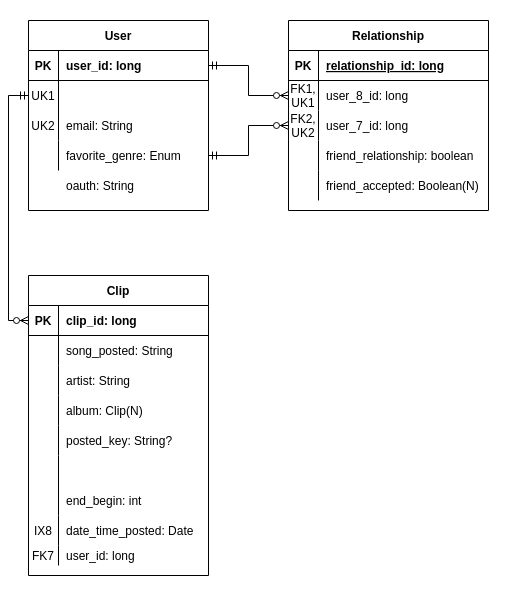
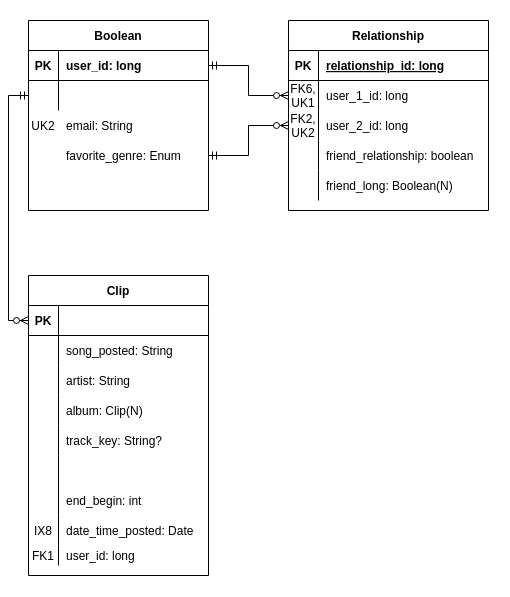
(118, 36) -> (118, 36)
(303, 89) -> (303, 89)
(44, 96) -> none
(370, 96) -> (370, 96)
(370, 126) -> (370, 126)
(134, 186) -> none
(410, 186) -> (395, 186)
(134, 321) -> none
(125, 441) -> (122, 441)
(43, 556) -> (43, 556)
